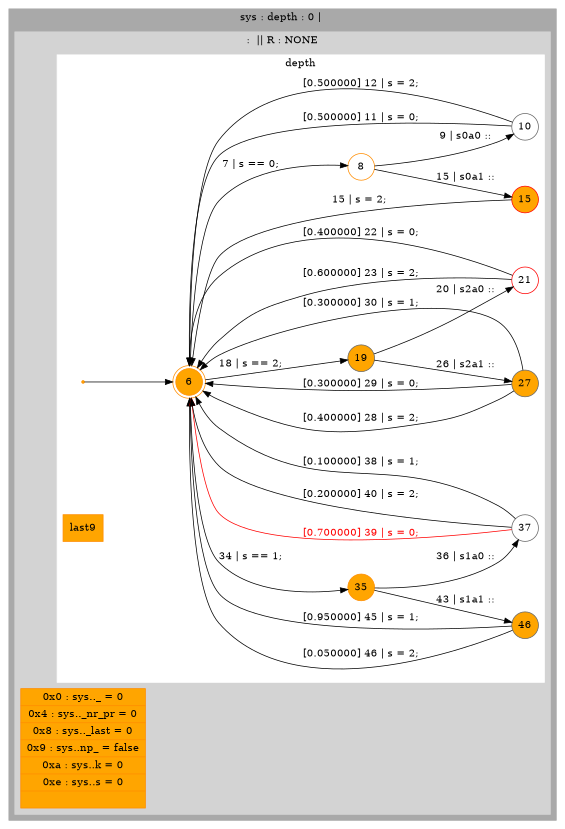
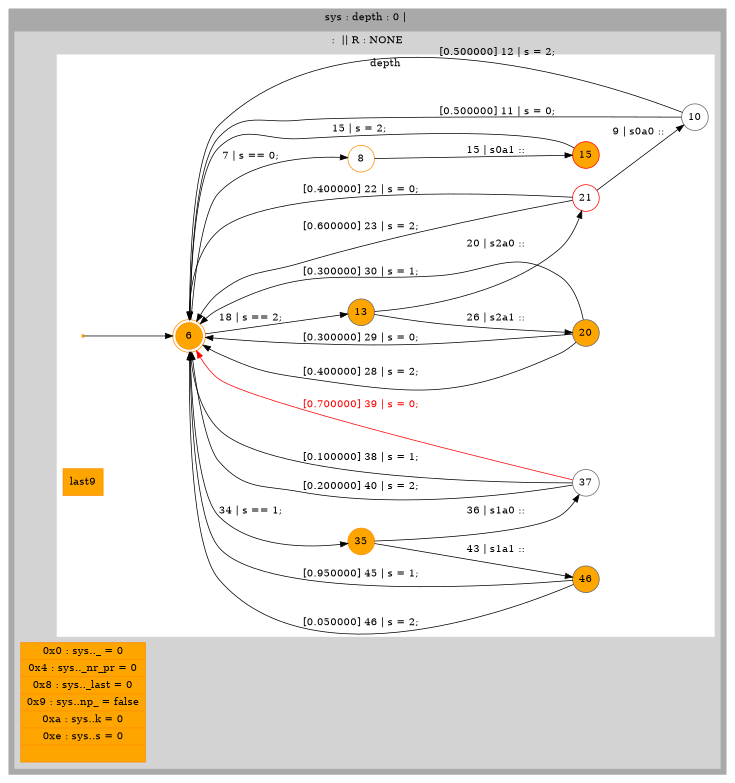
(442, 157) -> (637, 160)
(361, 358) -> (361, 312)
(525, 383) -> (586, 333)
